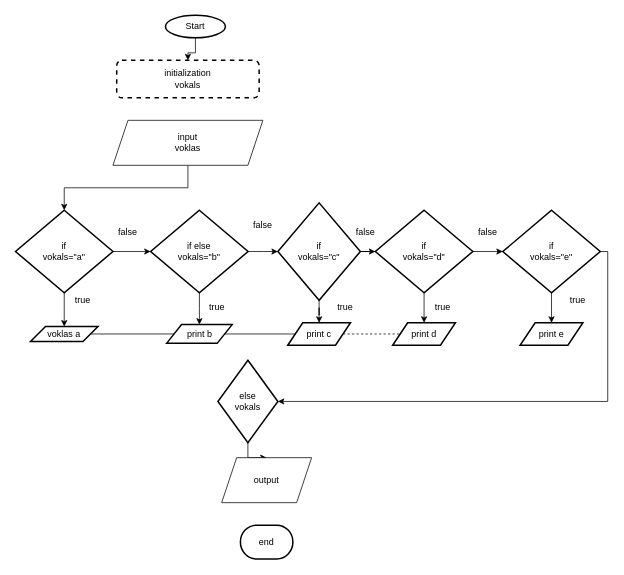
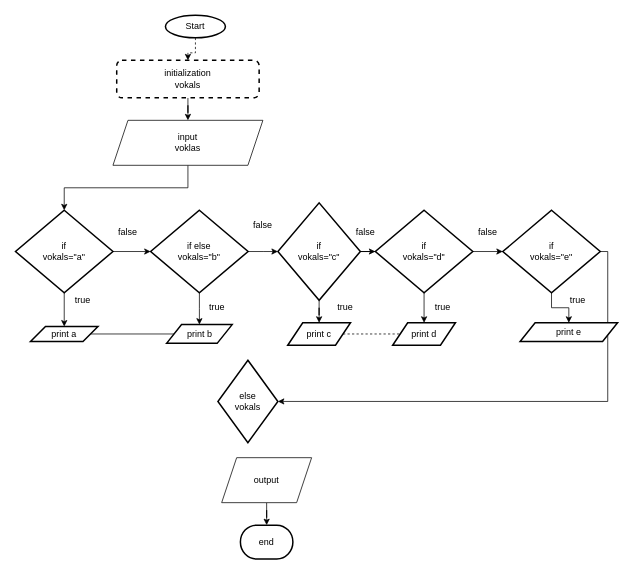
(195, 49) -> (195, 49)
none -> (188, 110)
(64, 334) -> (64, 334)
(260, 334) -> none
(552, 334) -> (569, 332)
(260, 458) -> none
none -> (267, 517)
